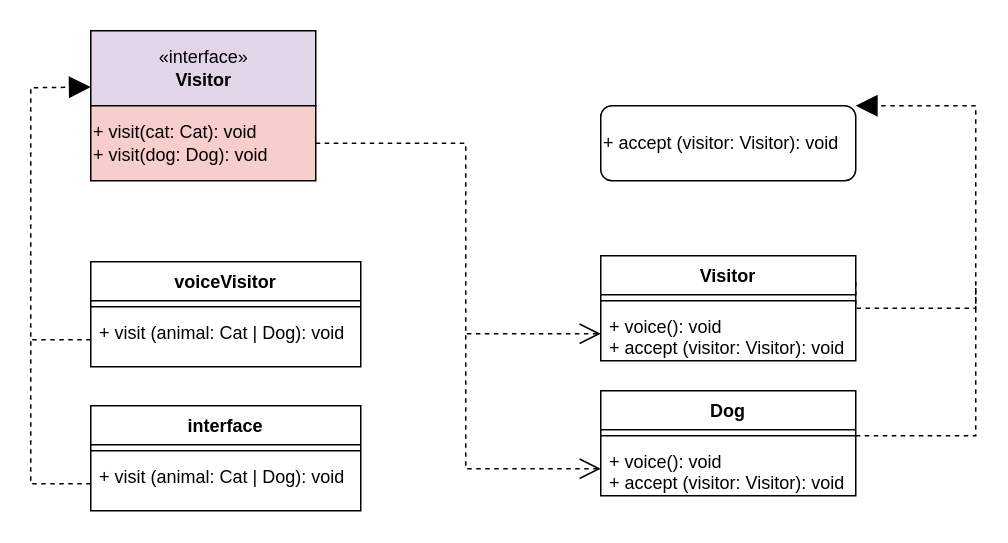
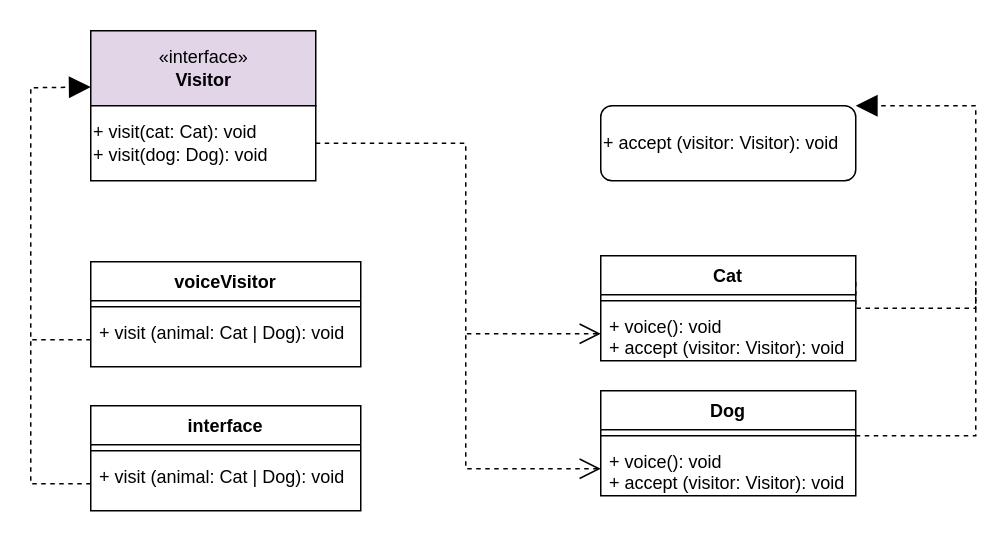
(203, 143) -> (203, 143)
(728, 276) -> (728, 276)
